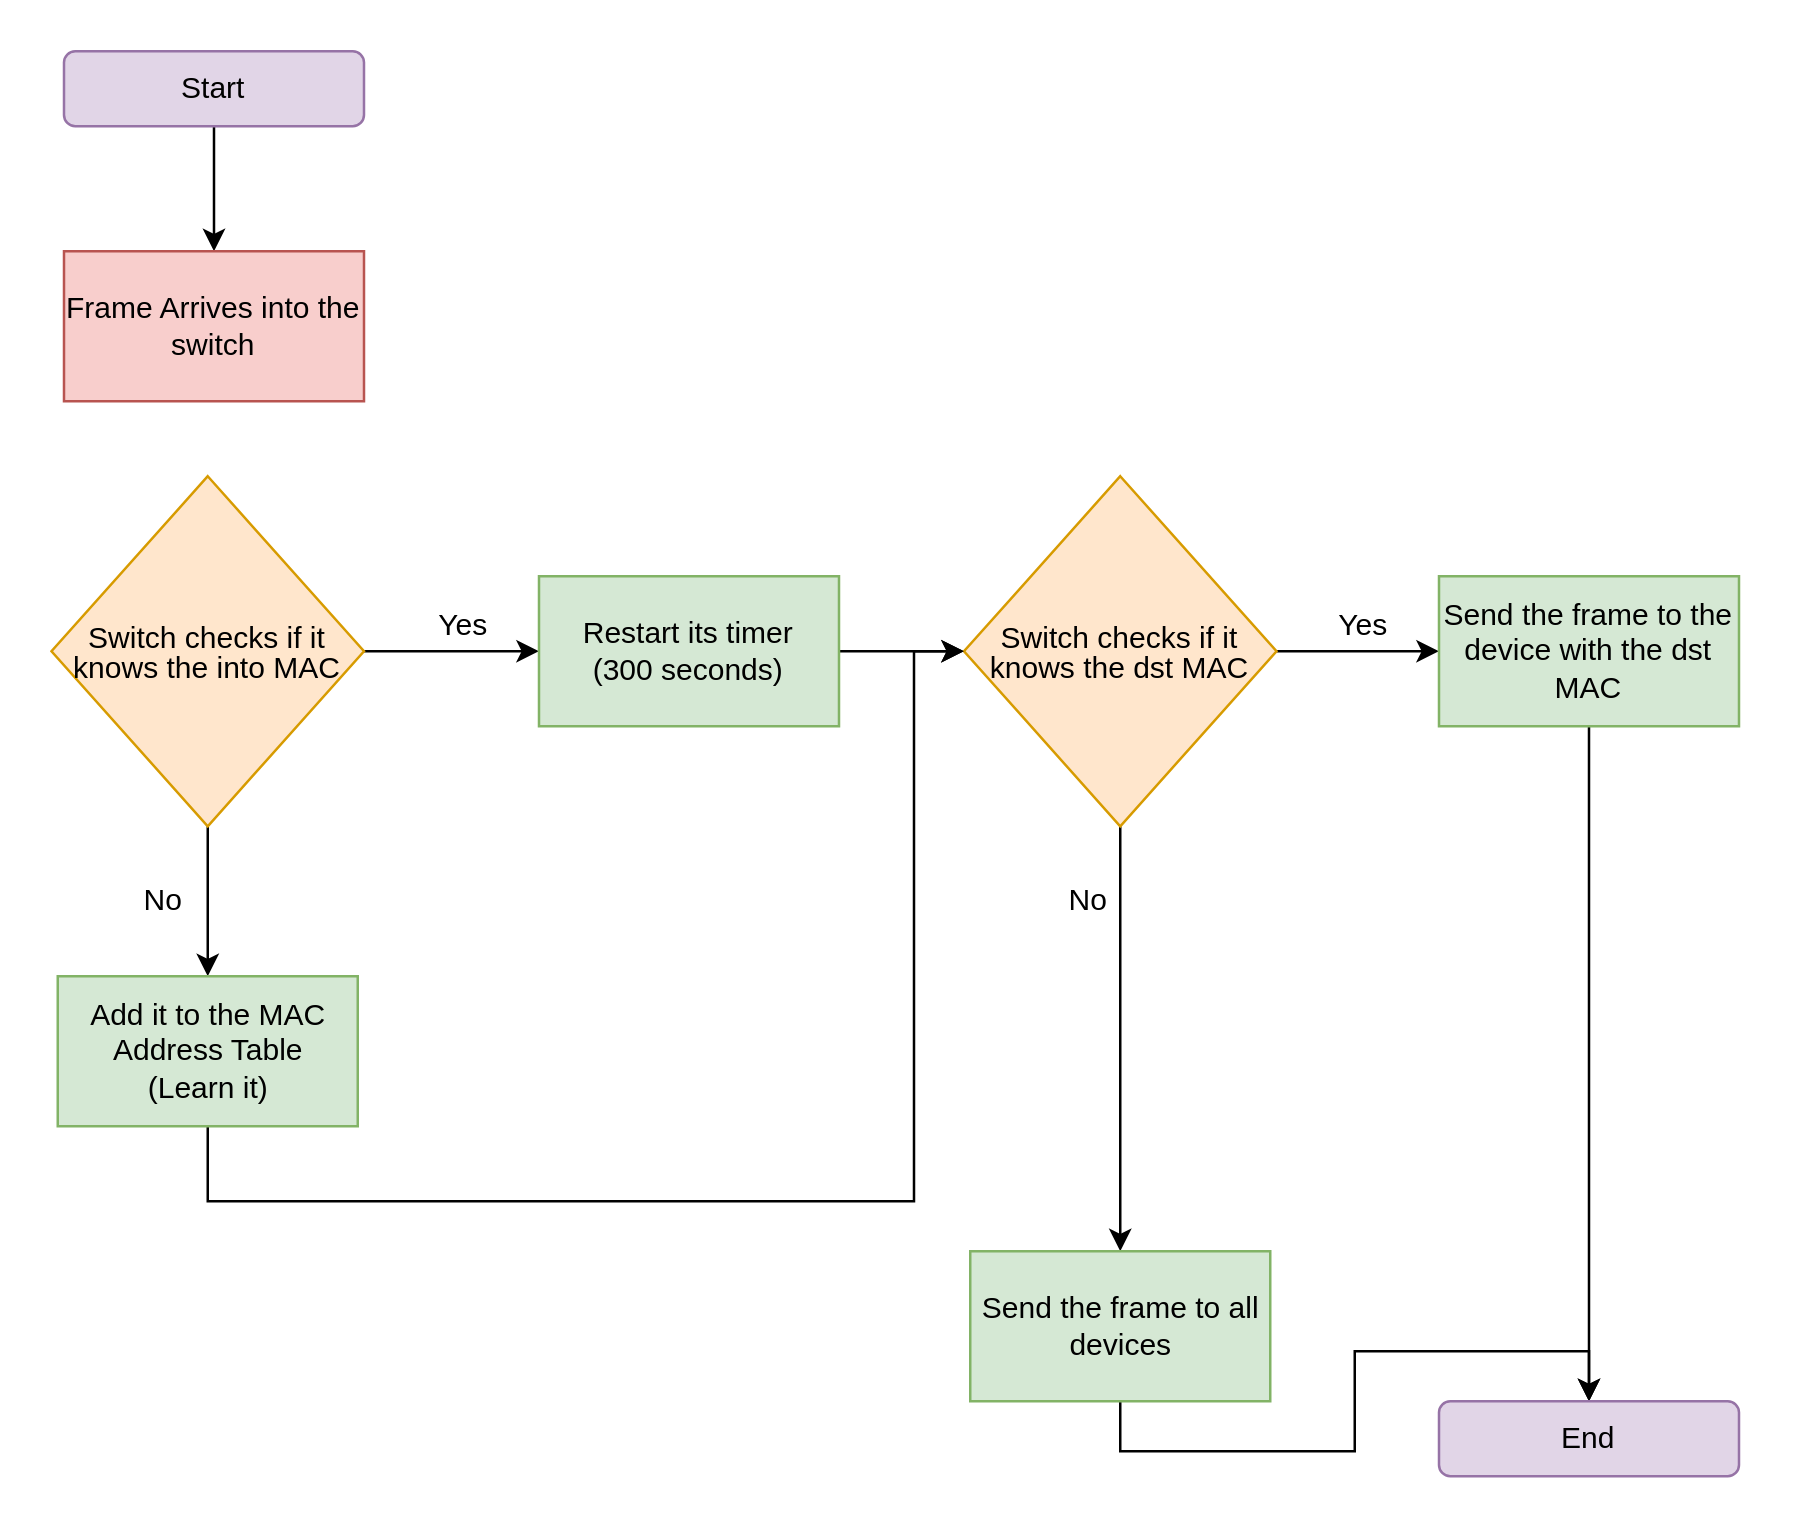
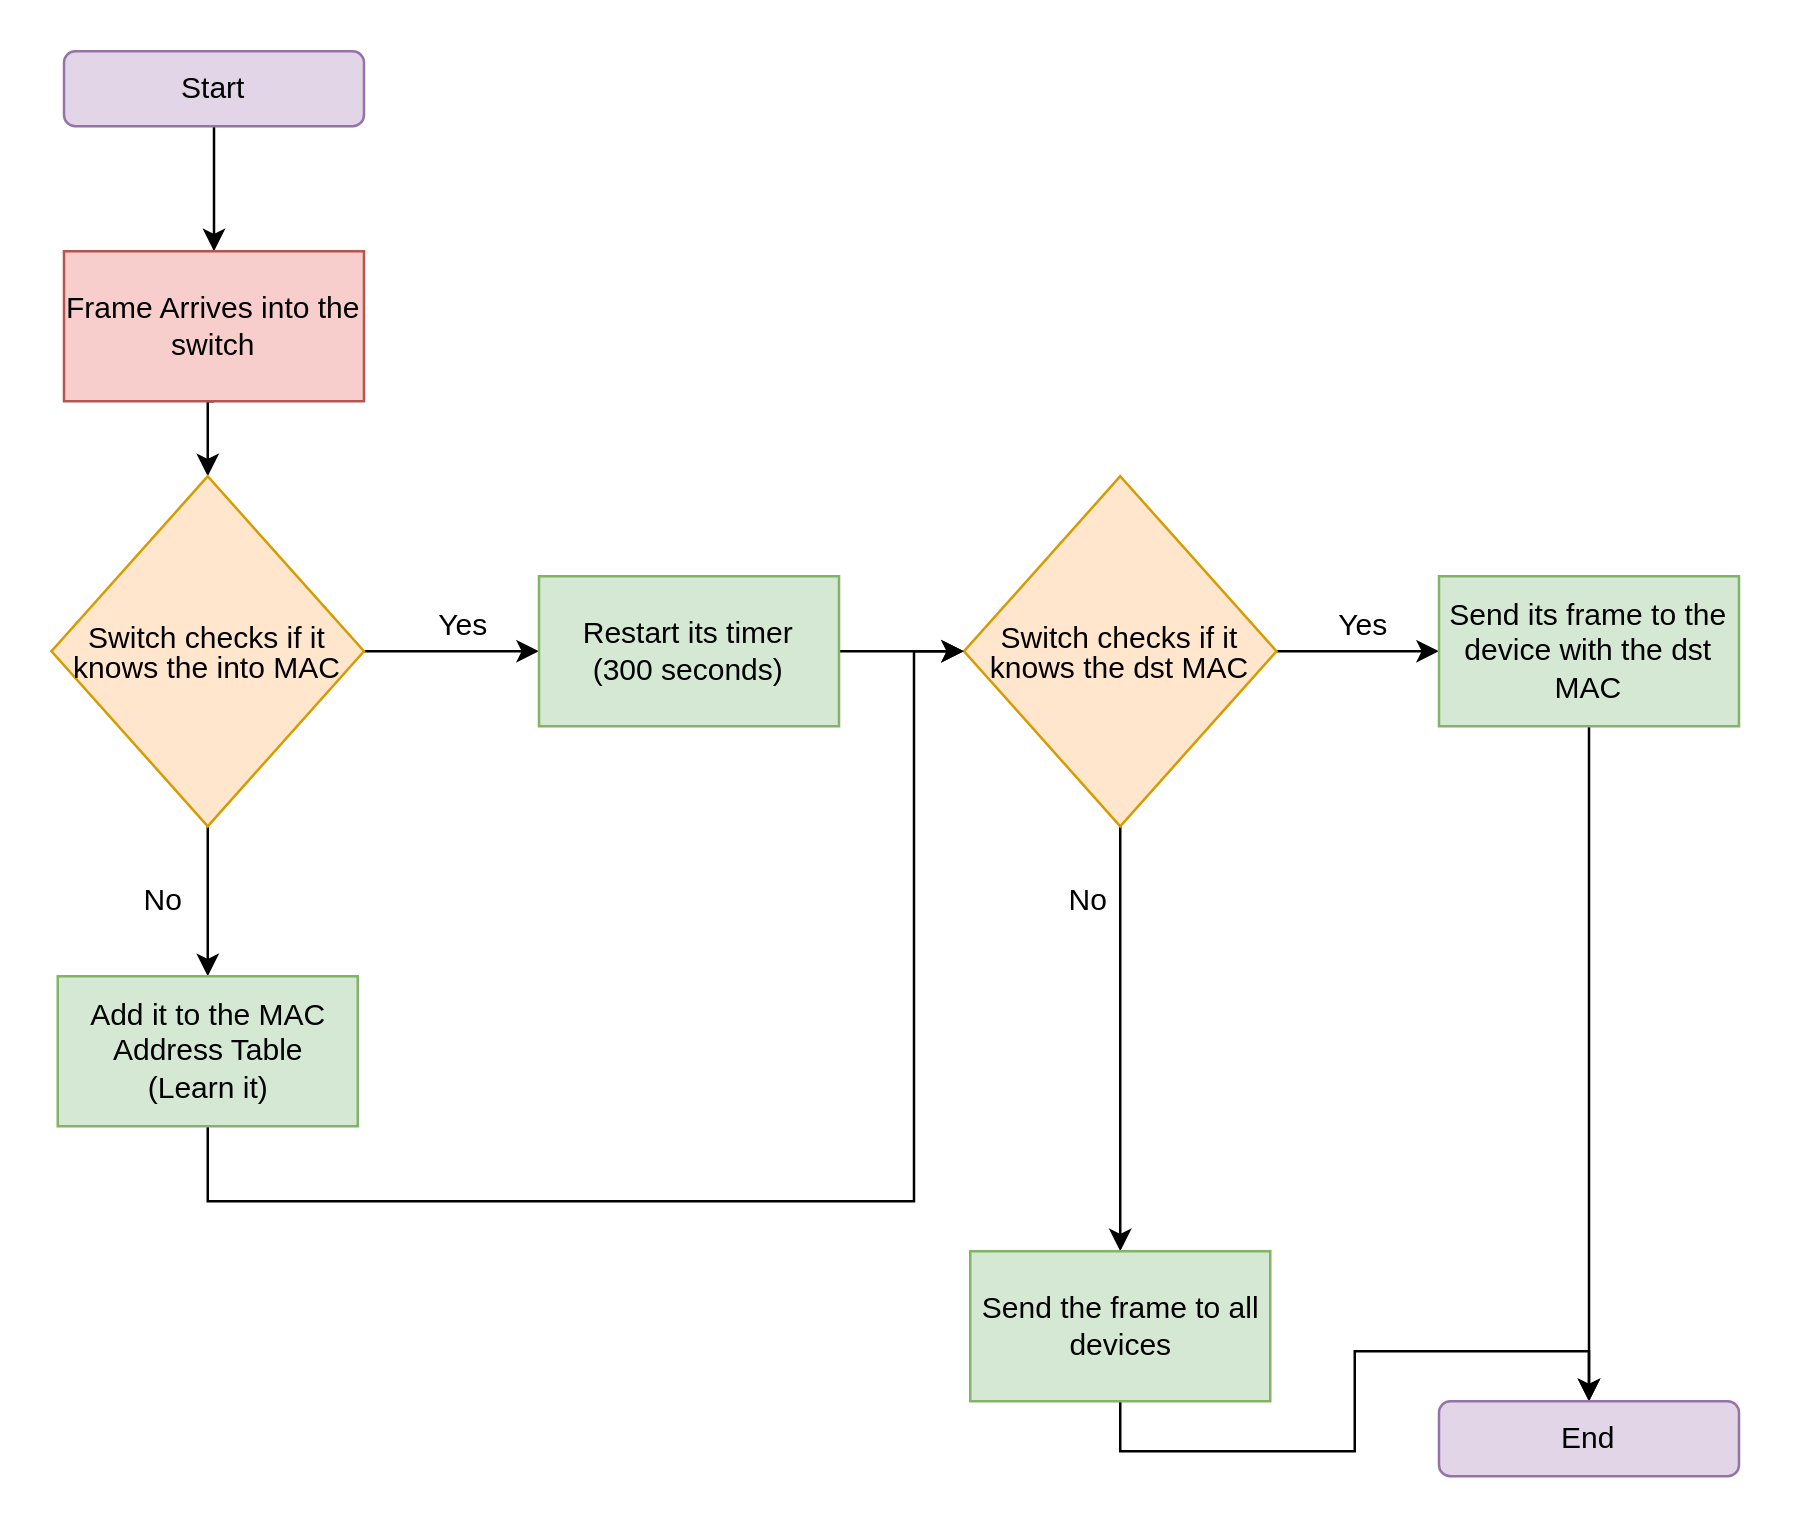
none -> (208, 429)
(1589, 651) -> (1589, 651)
